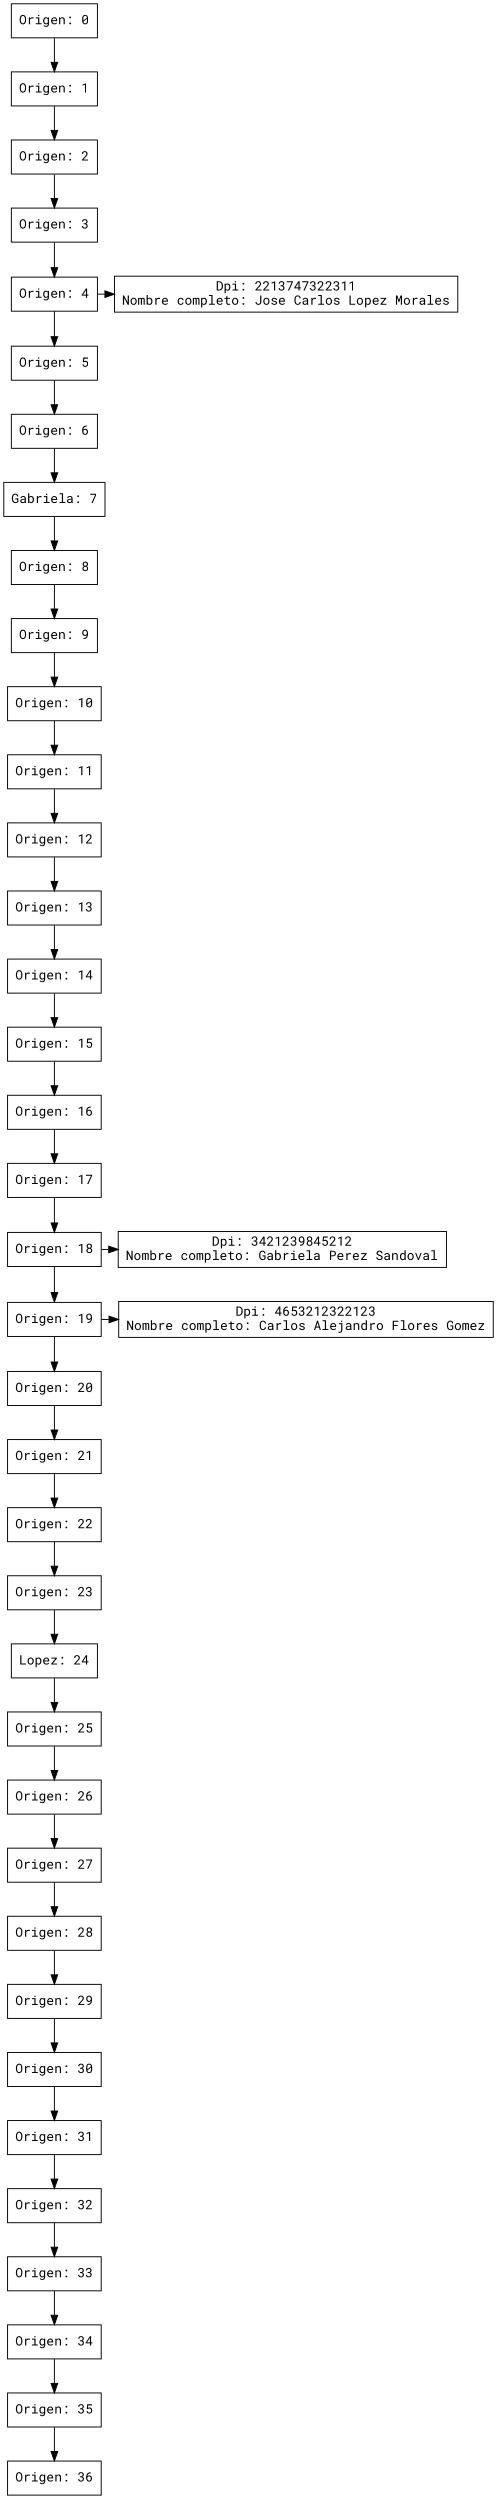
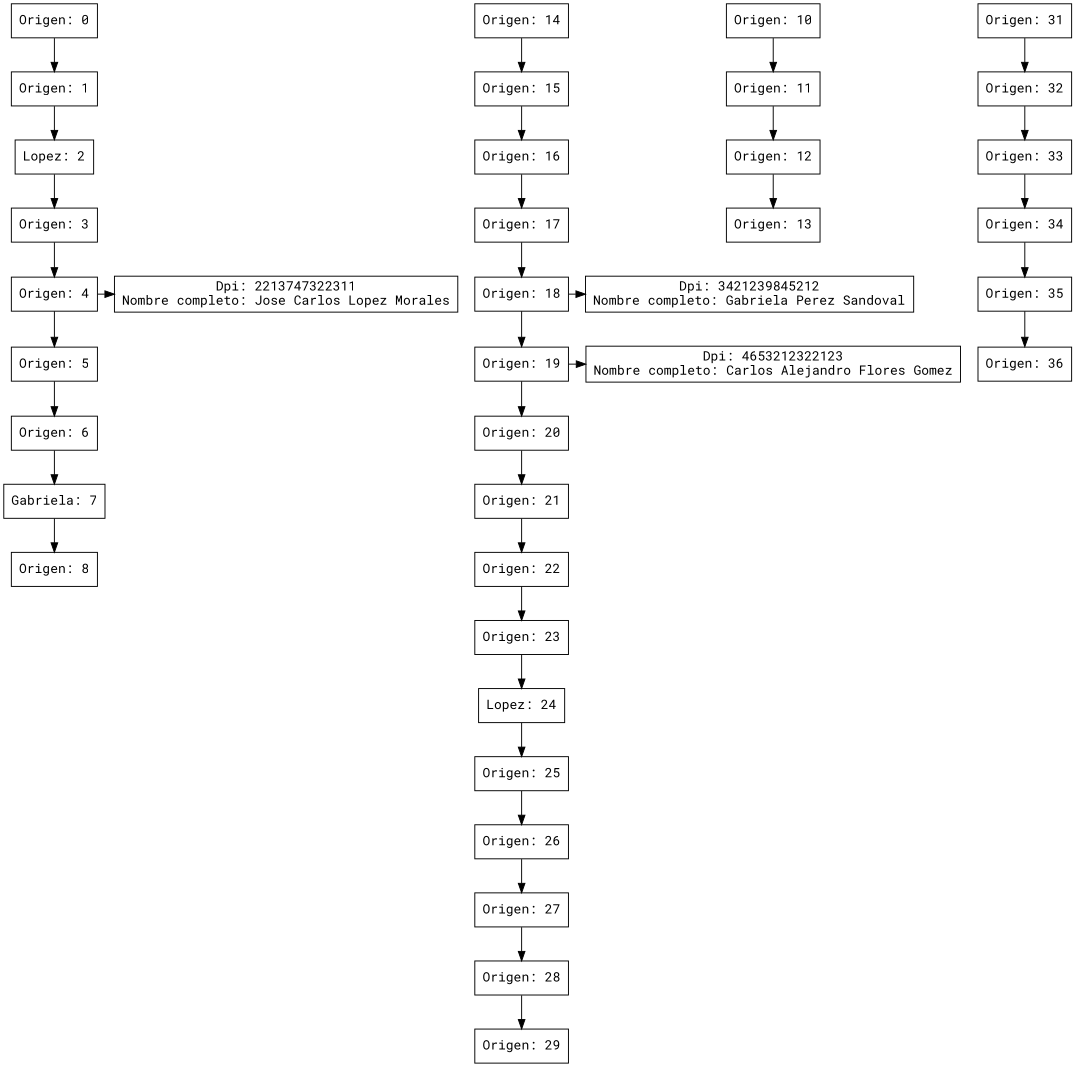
(54, 157) -> (54, 157)
(54, 636) -> none
(54, 937) -> none
(54, 2069) -> none
